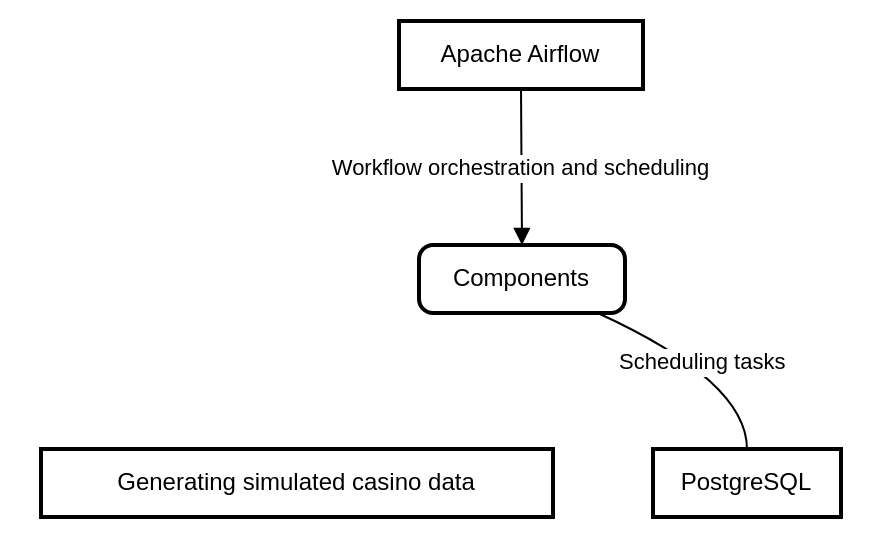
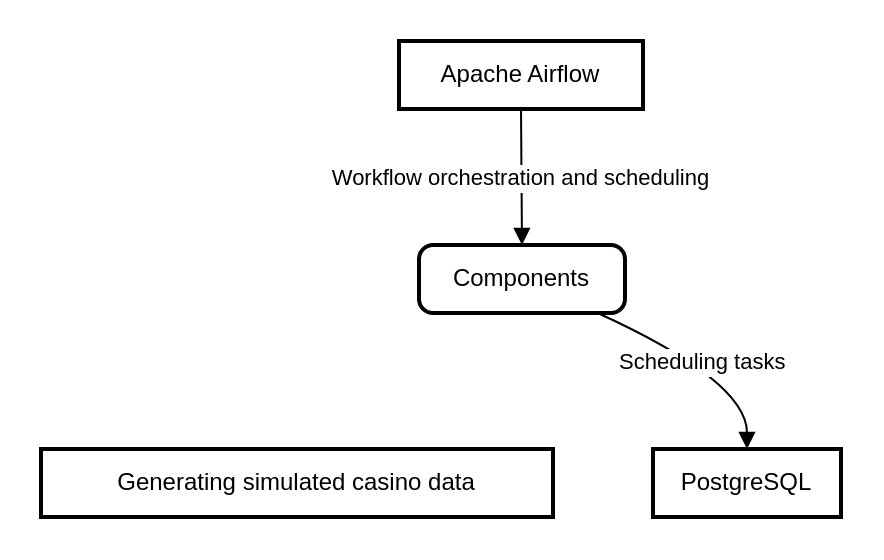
(521, 55) -> (521, 75)
(732, 406) -> (733, 399)
